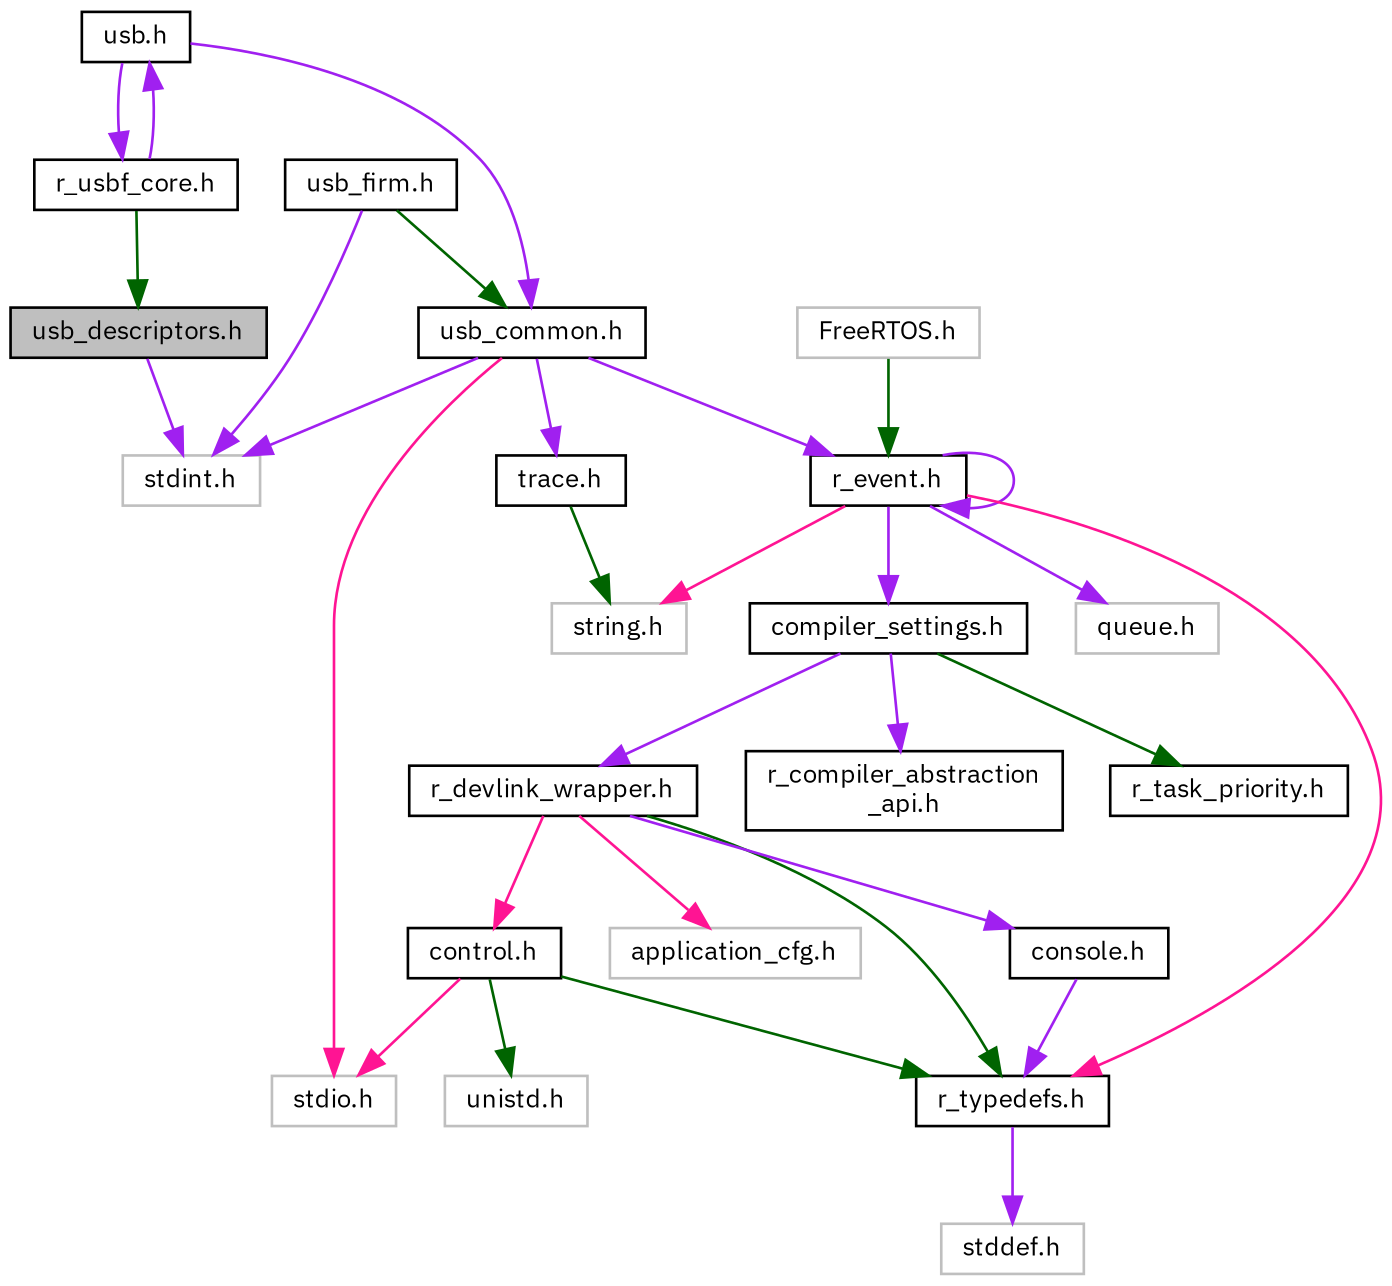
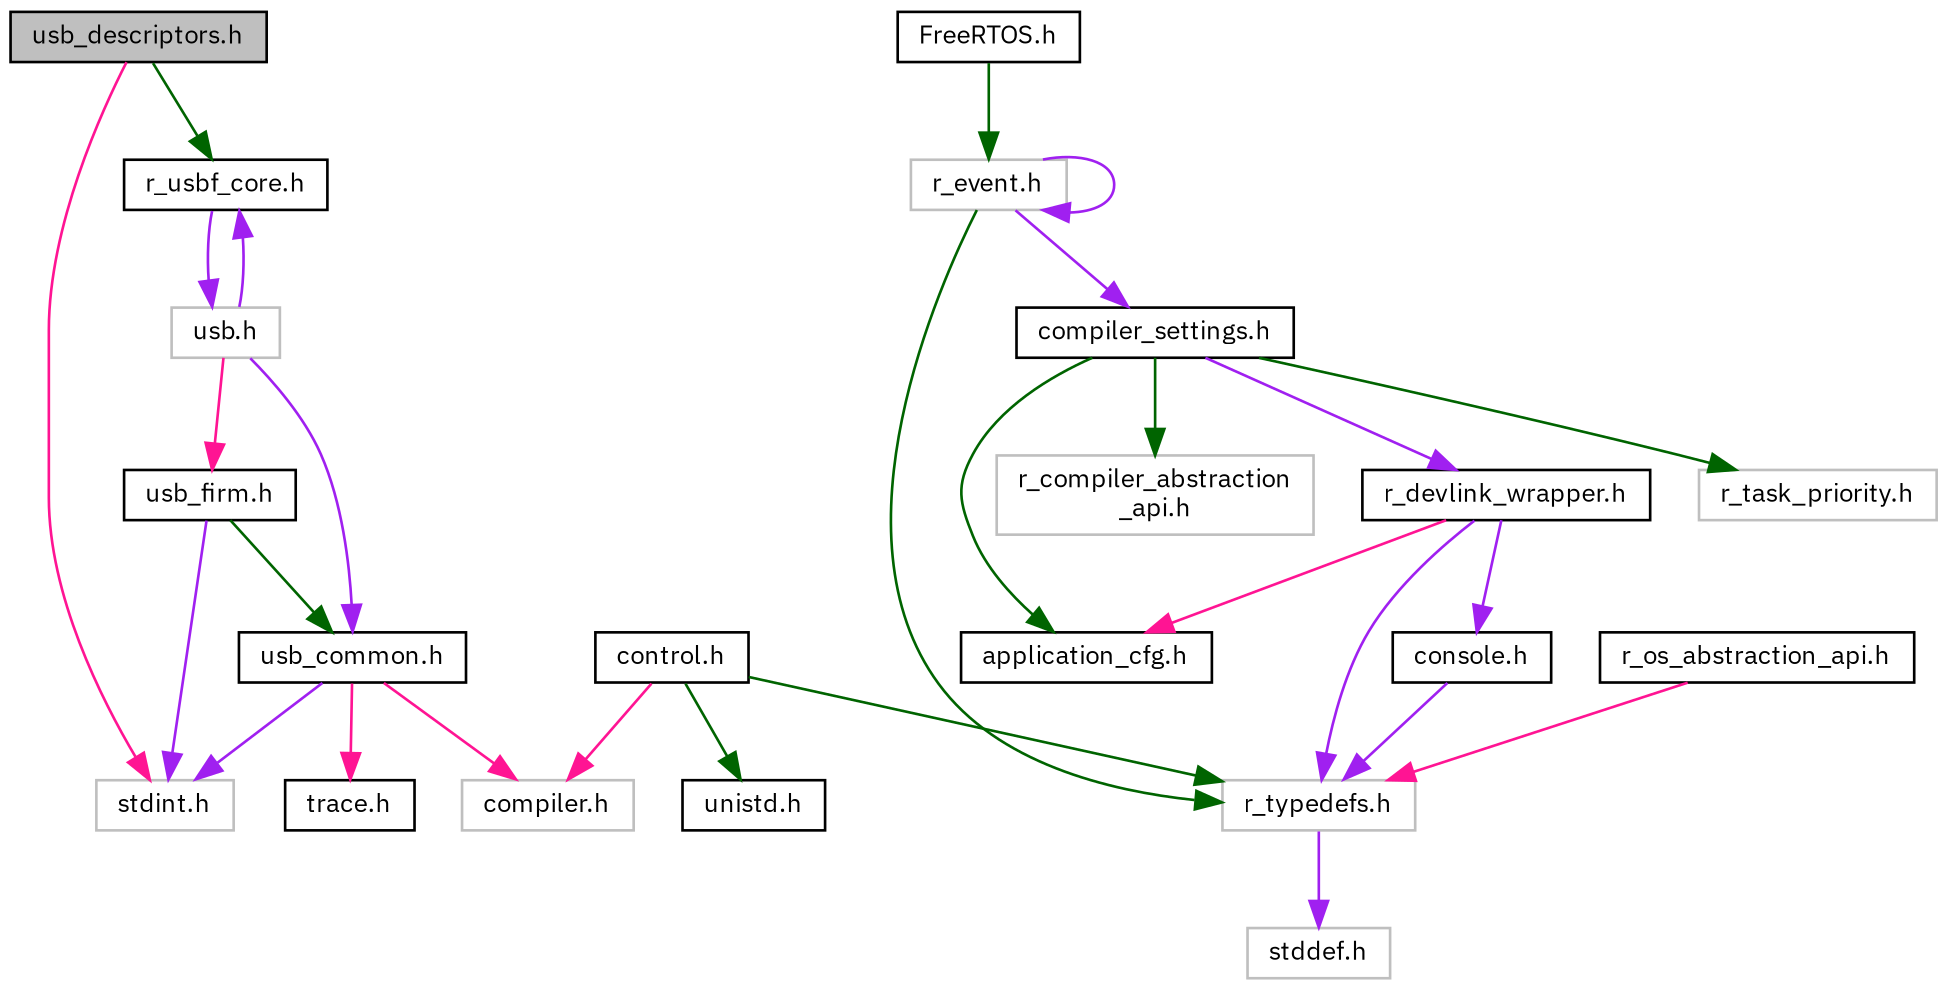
(136, 37) -> (226, 333)
(137, 245) -> (175, 100)
(888, 333) -> (989, 37)
(160, 394) -> (49, 411)
(544, 394) -> (351, 718)
none -> (219, 400)
(698, 402) -> none
none -> (967, 468)
(888, 481) -> (989, 185)
(619, 628) -> none
(1147, 628) -> none
none -> (1757, 657)
(894, 689) -> (1155, 393)
(1362, 732) -> (899, 588)
(904, 791) -> (1155, 495)
(1229, 791) -> (1818, 495)
(524, 859) -> none
(843, 898) -> (1375, 621)
(735, 953) -> (1086, 657)
(334, 1101) -> (548, 805)
(516, 1101) -> (754, 805)
(1013, 1101) -> (1319, 805)
